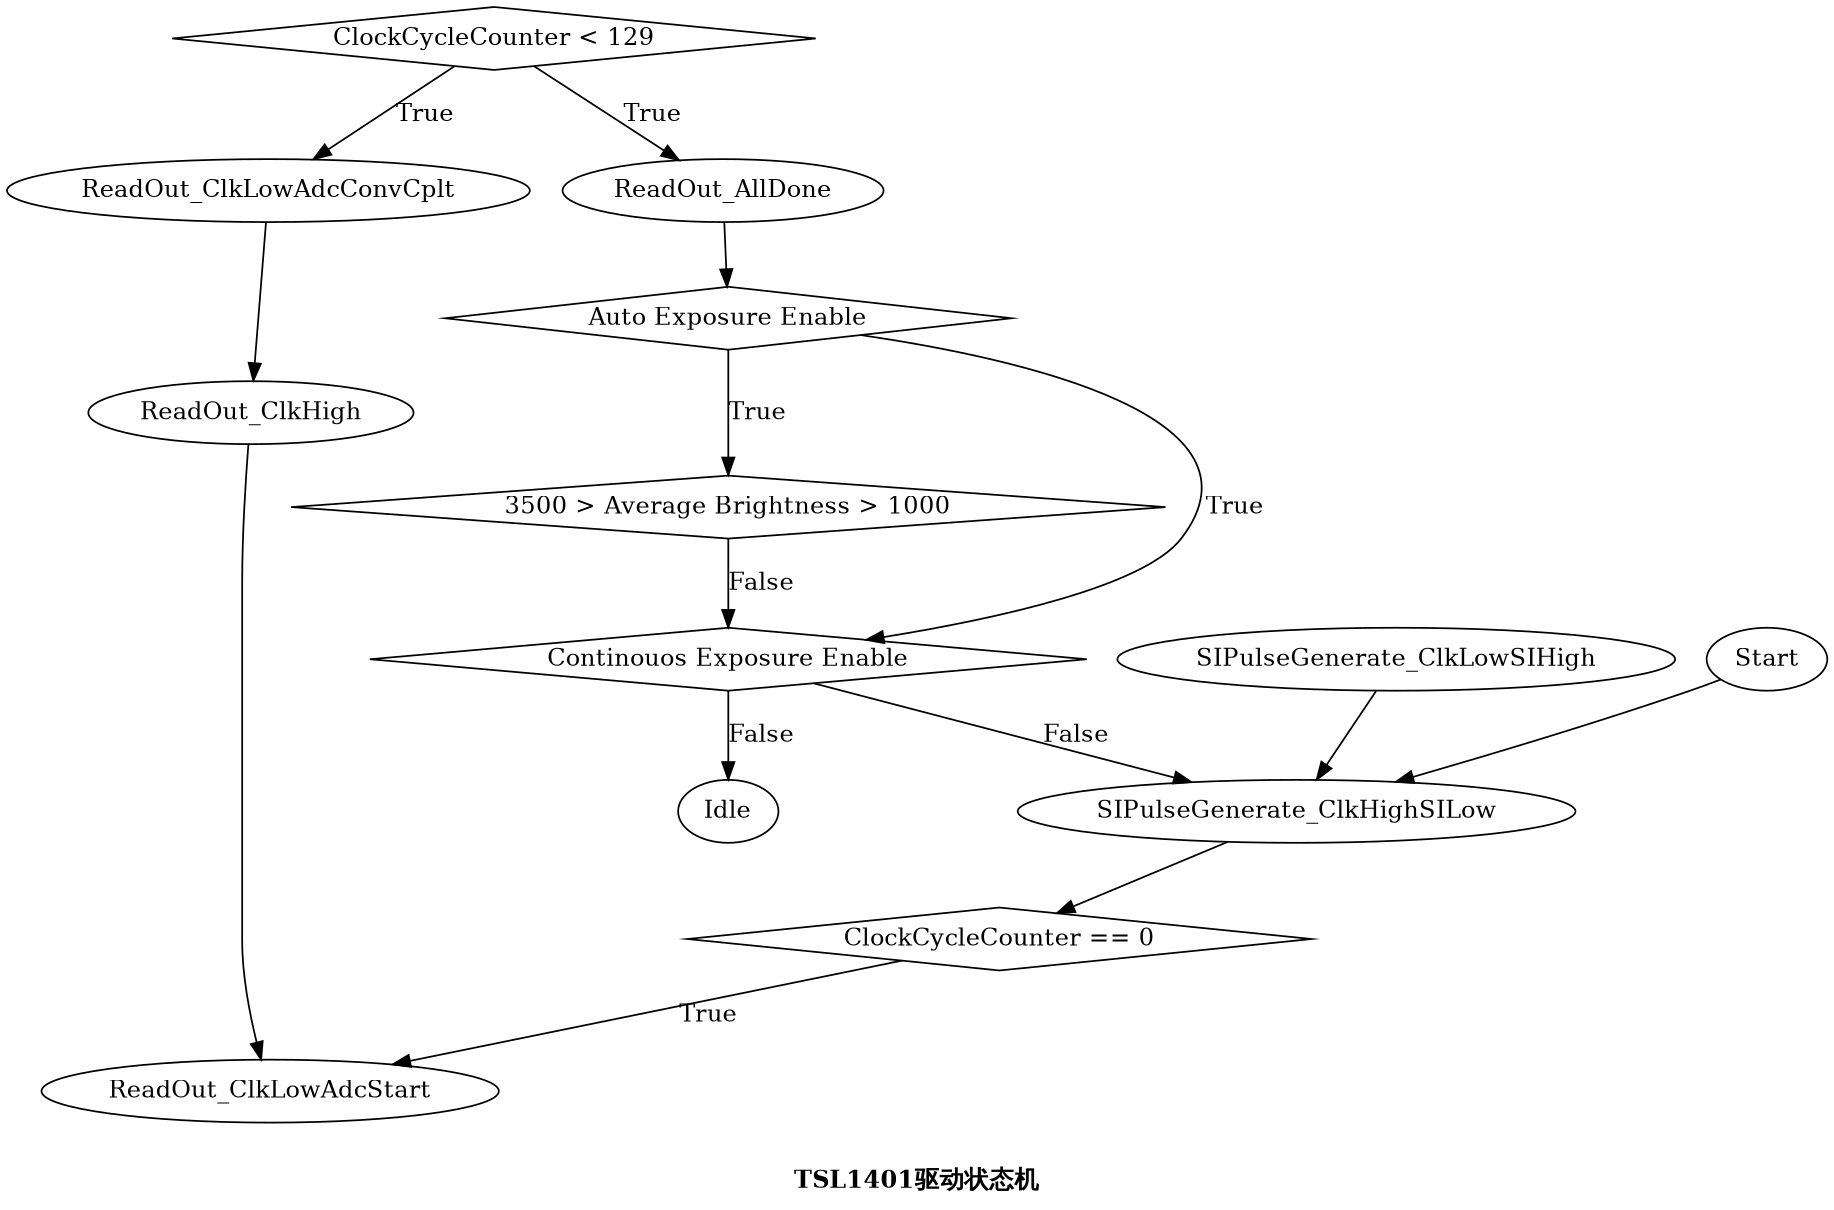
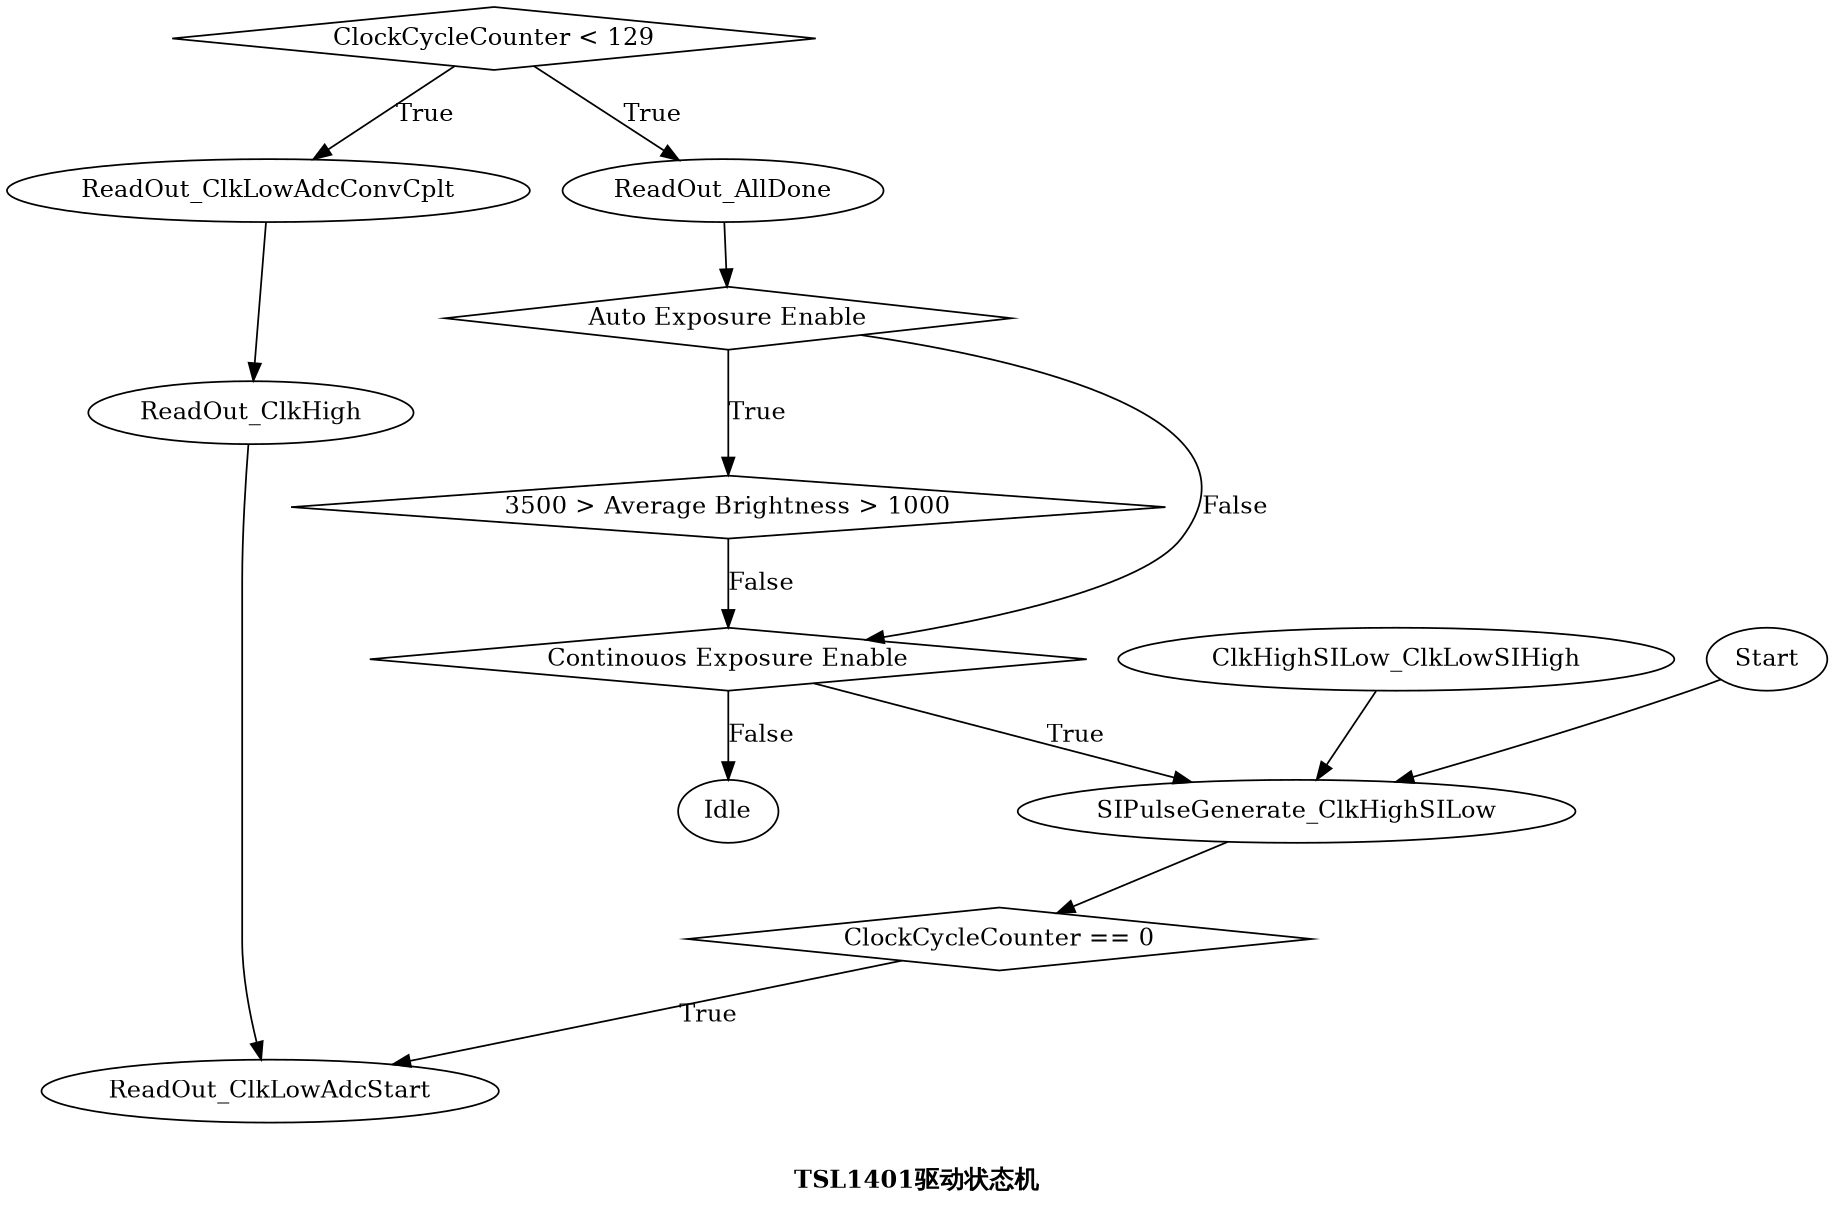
(1235, 507) -> (1235, 507)
(1396, 659) -> (1396, 659)
(1076, 735) -> (1076, 735)
